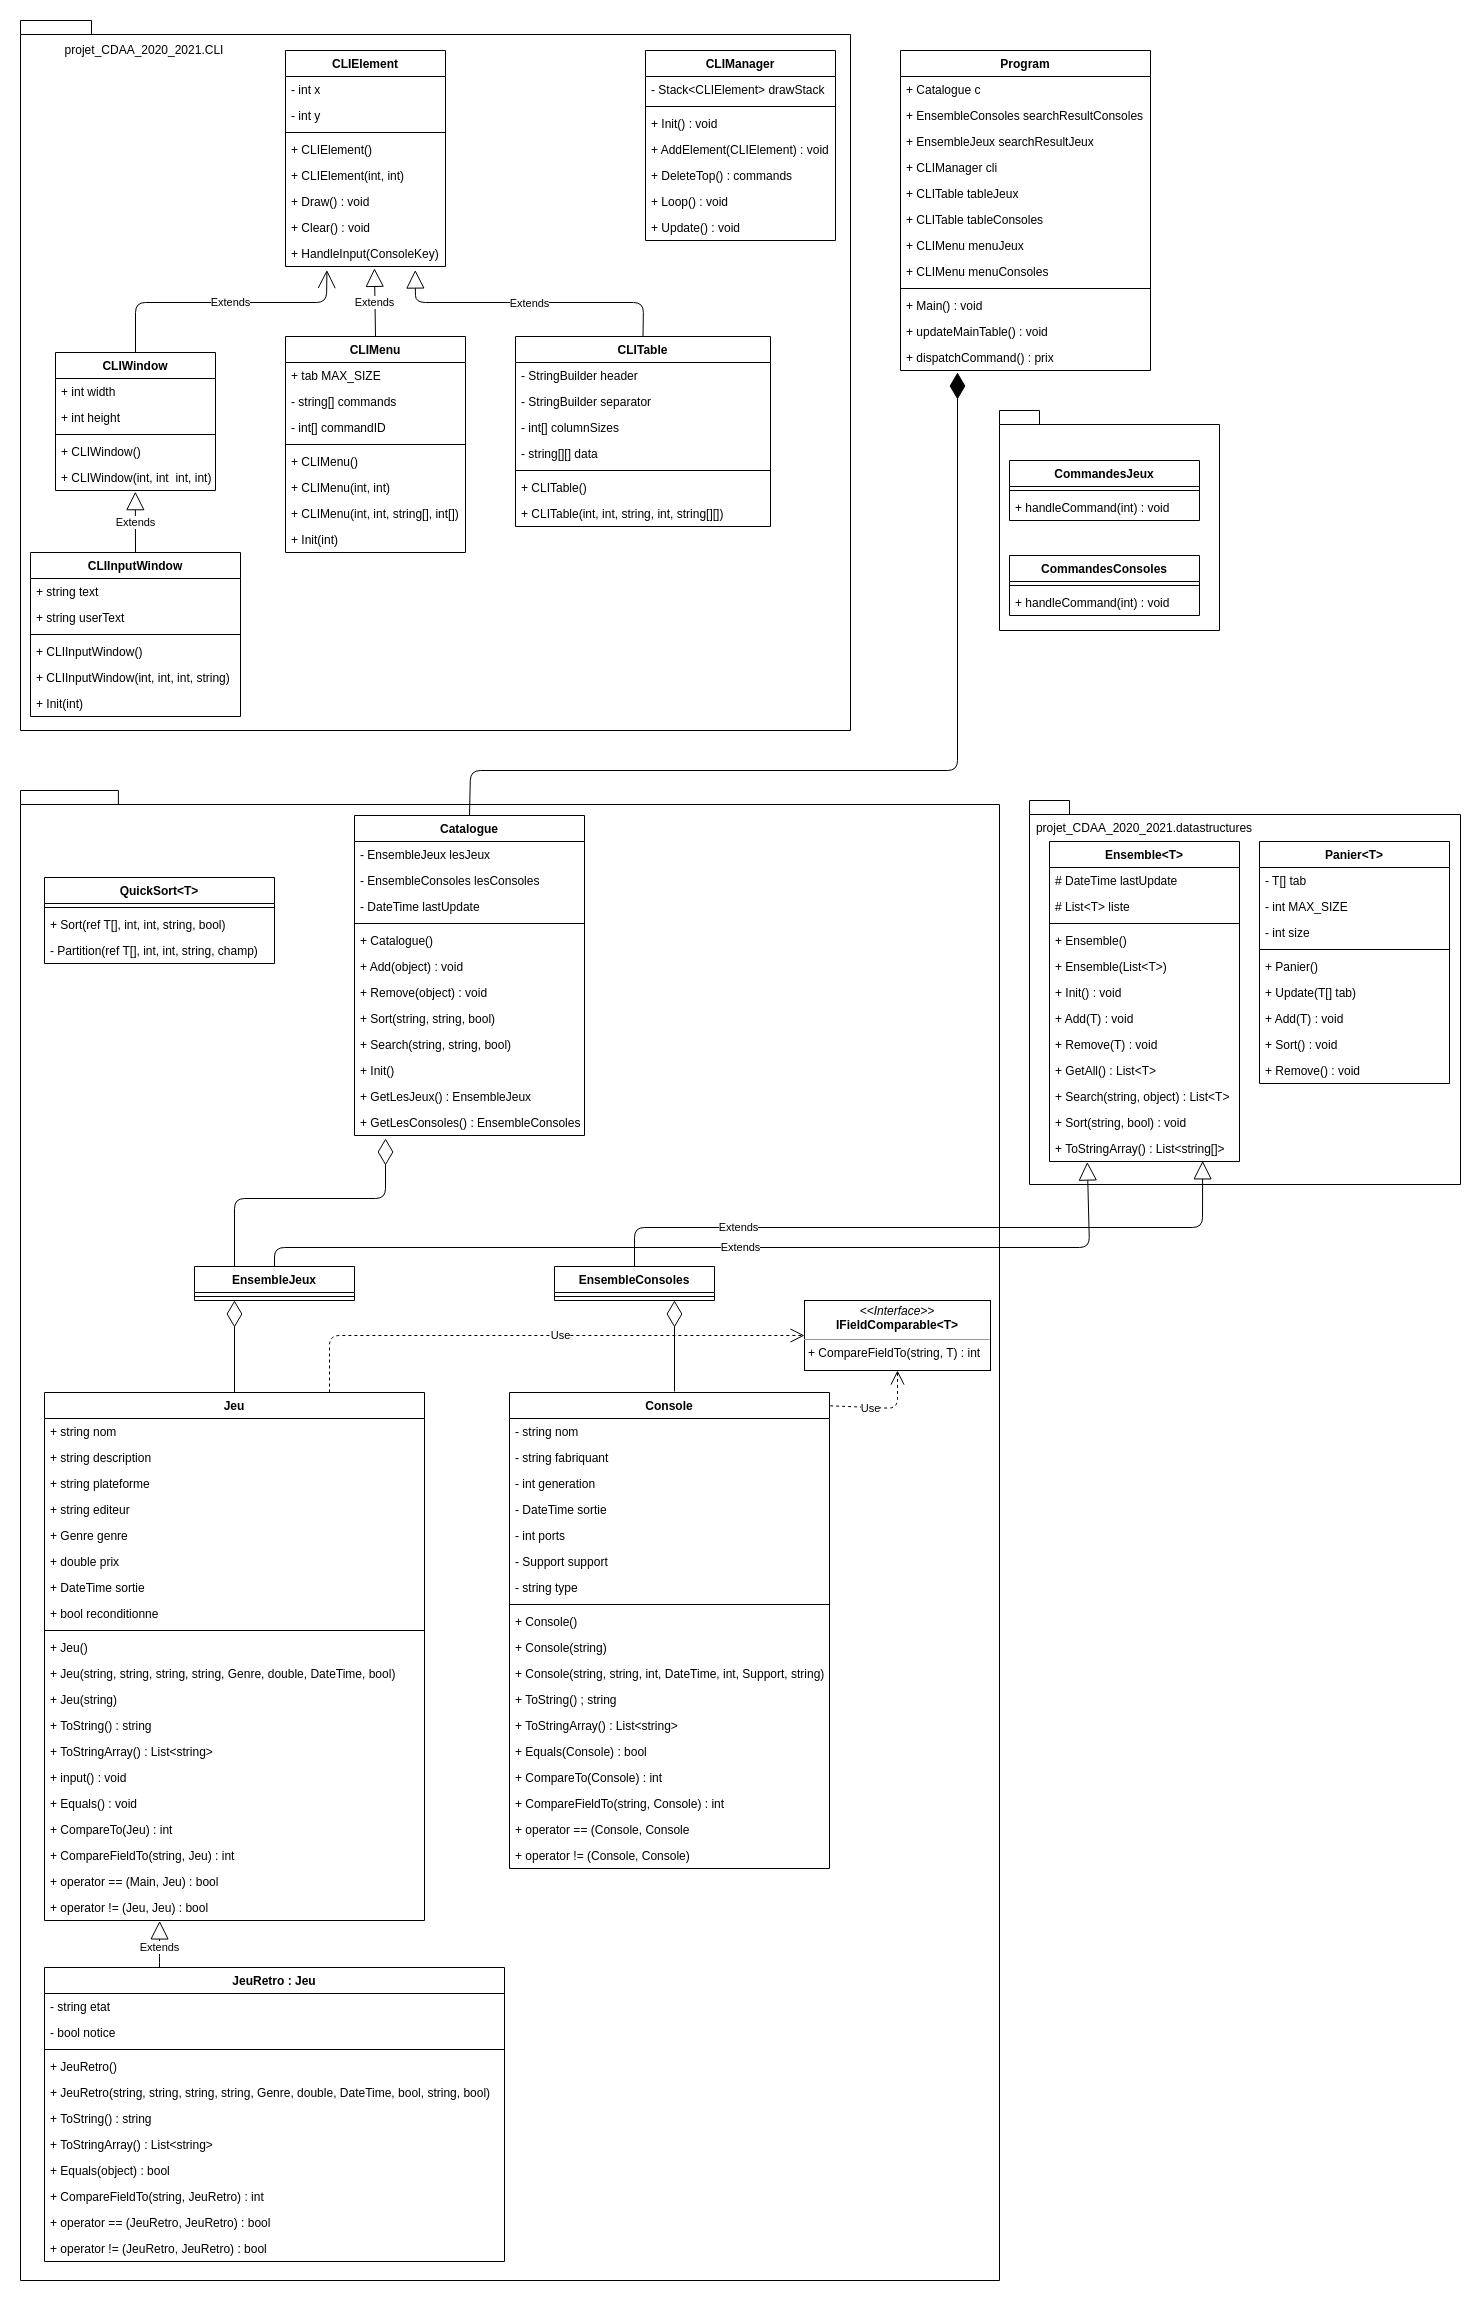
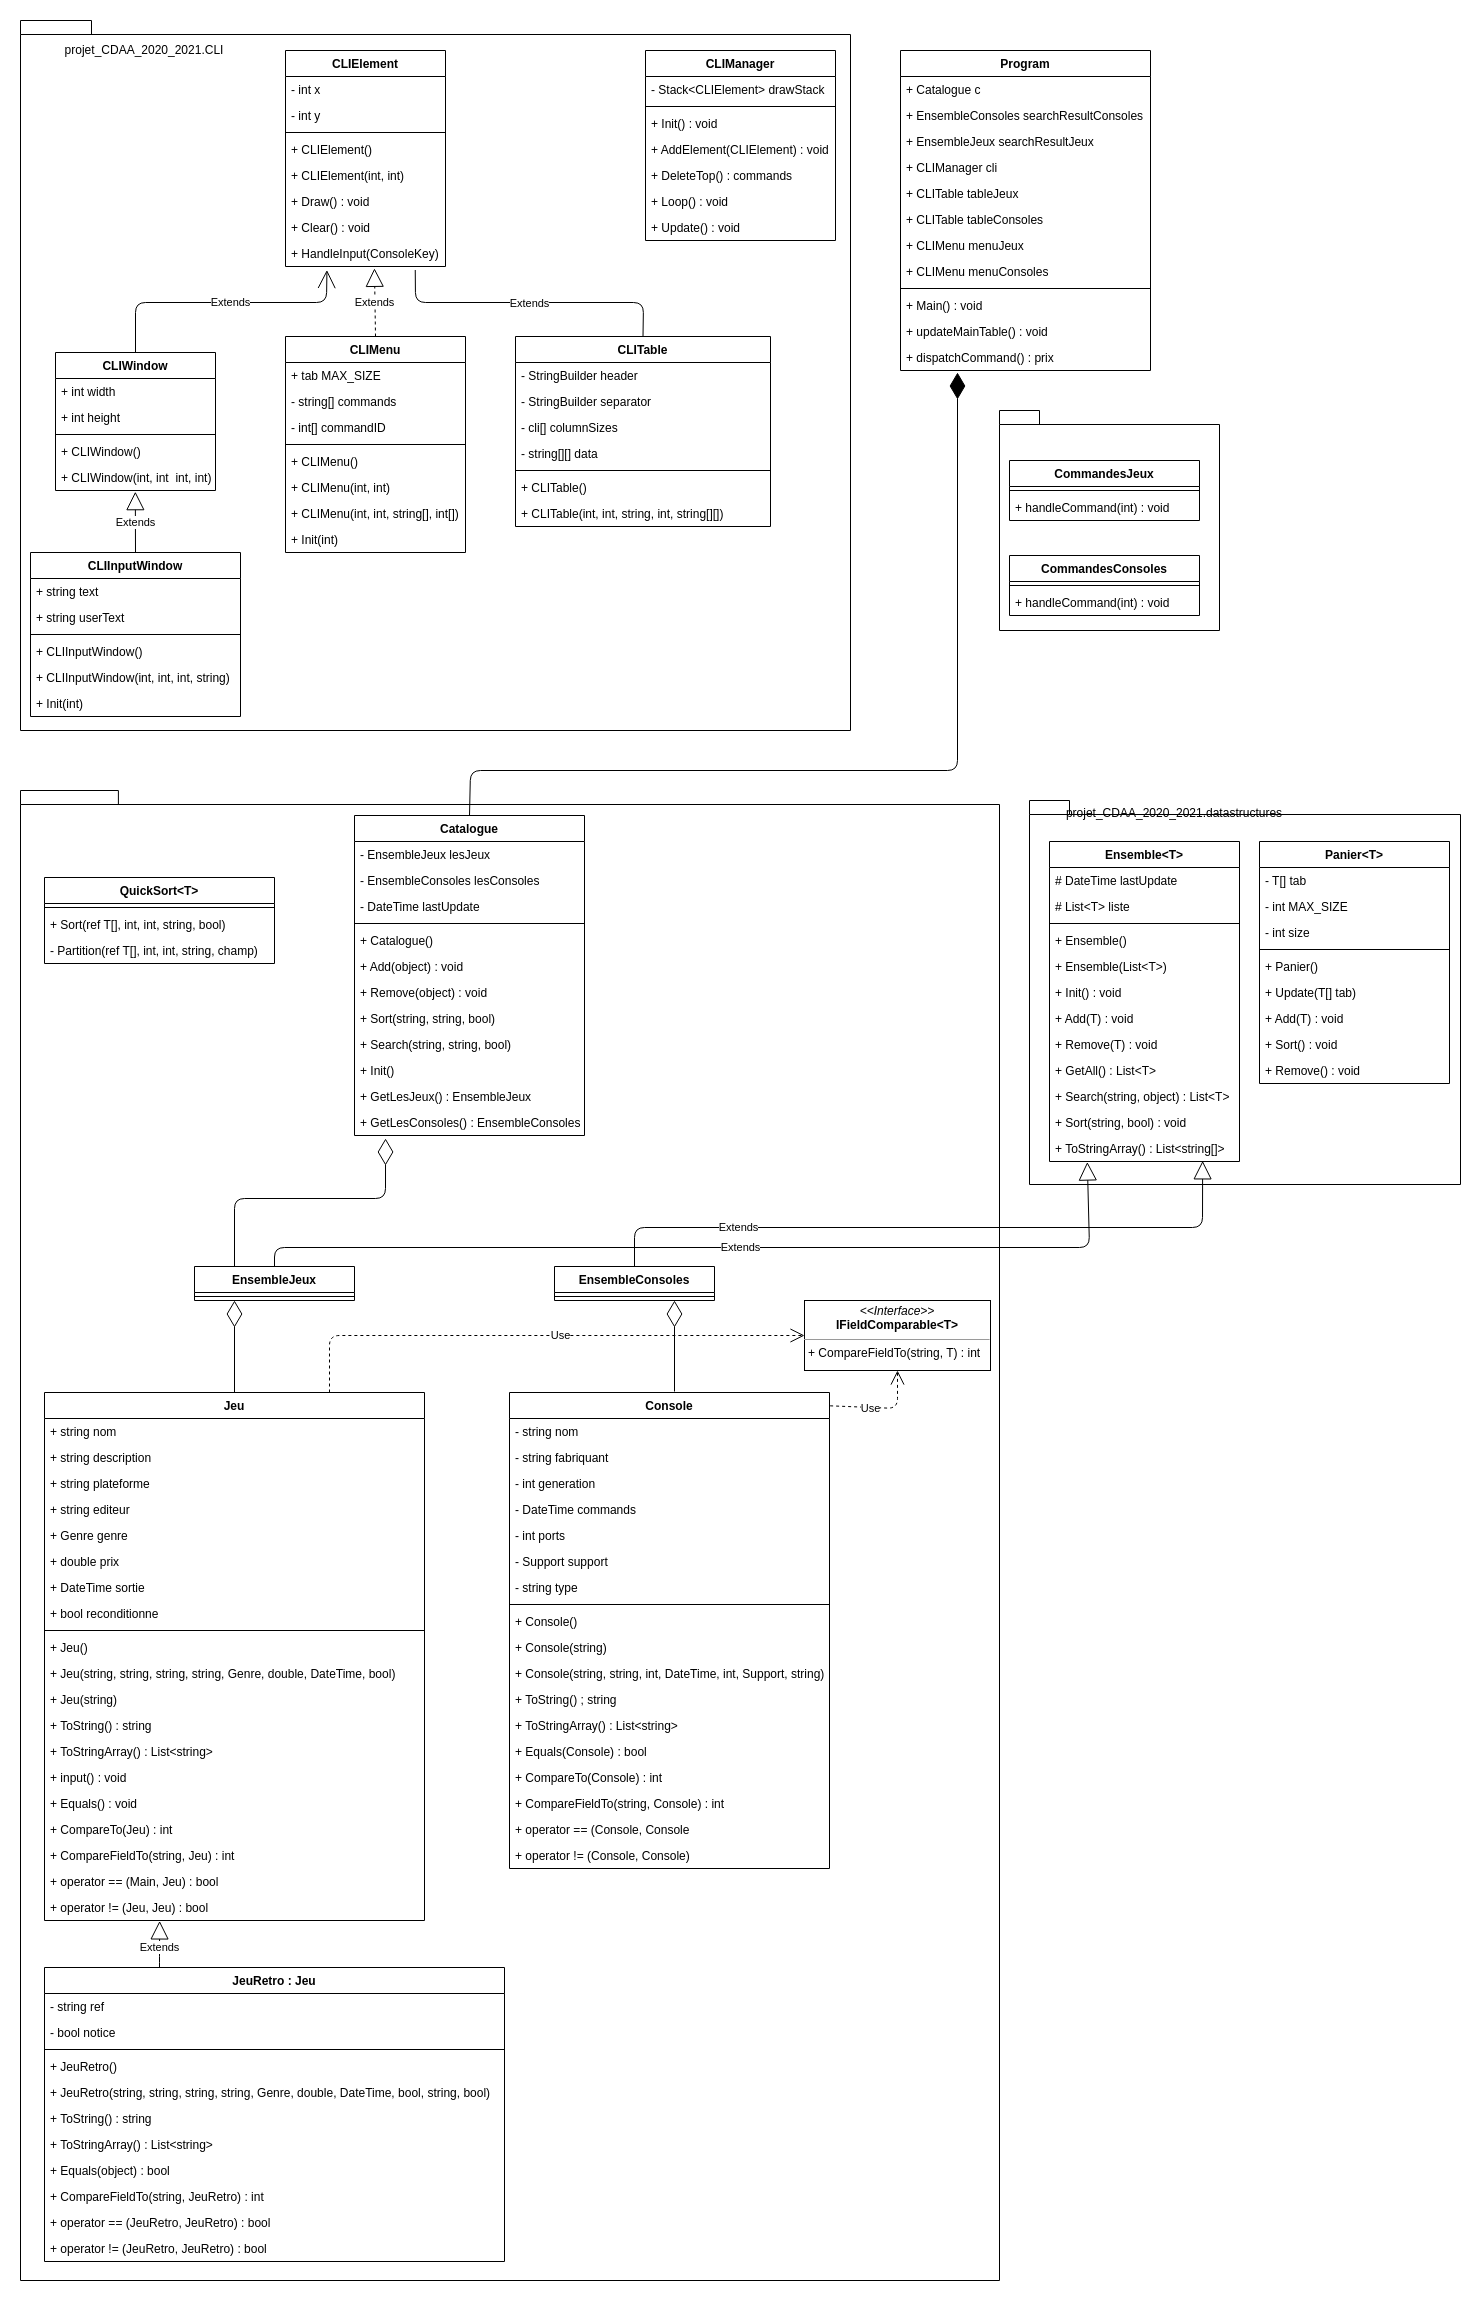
(415, 295) -> (415, 284)
(375, 323) -> (375, 323)
(577, 428) -> (575, 428)
(1145, 829) -> (1175, 814)
(566, 1510) -> (574, 1510)
(89, 2007) -> (86, 2007)
